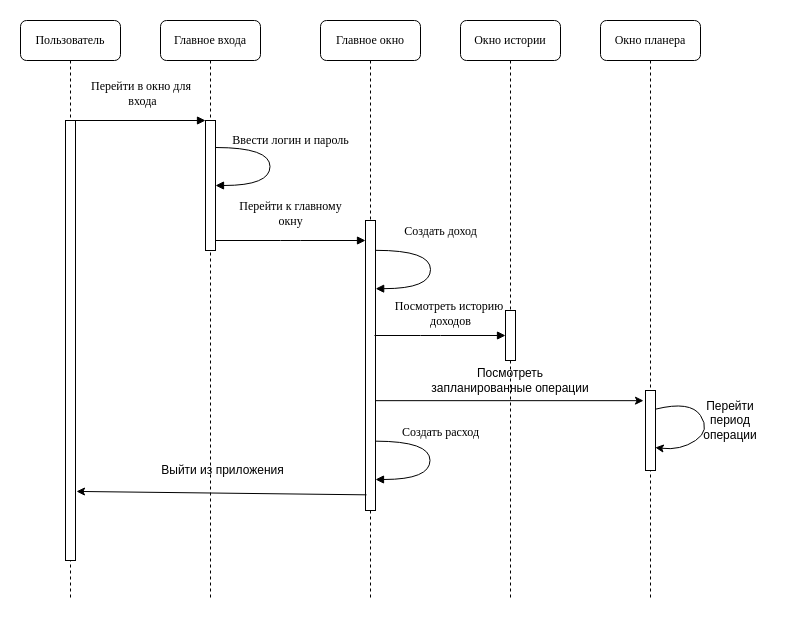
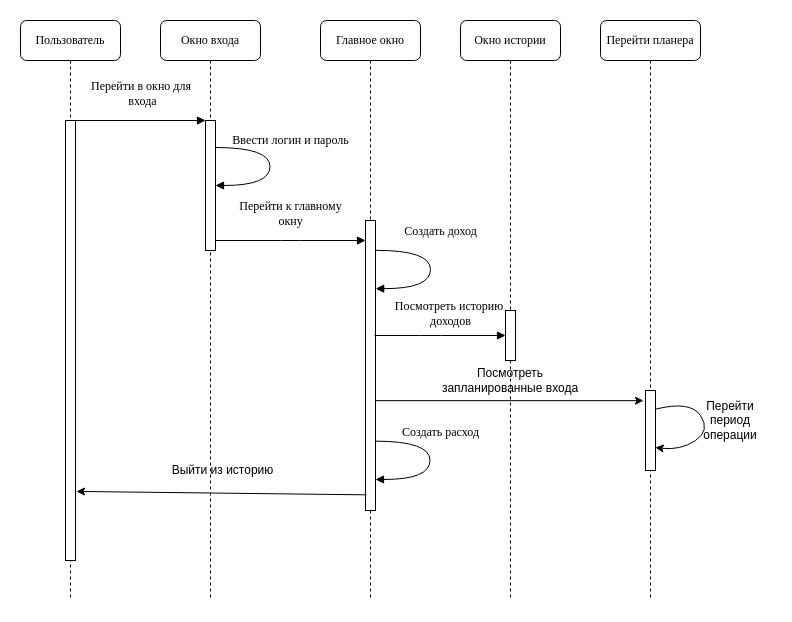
(211, 41) -> (211, 41)
(651, 41) -> (651, 41)
(511, 381) -> (511, 381)
(223, 471) -> (223, 471)
